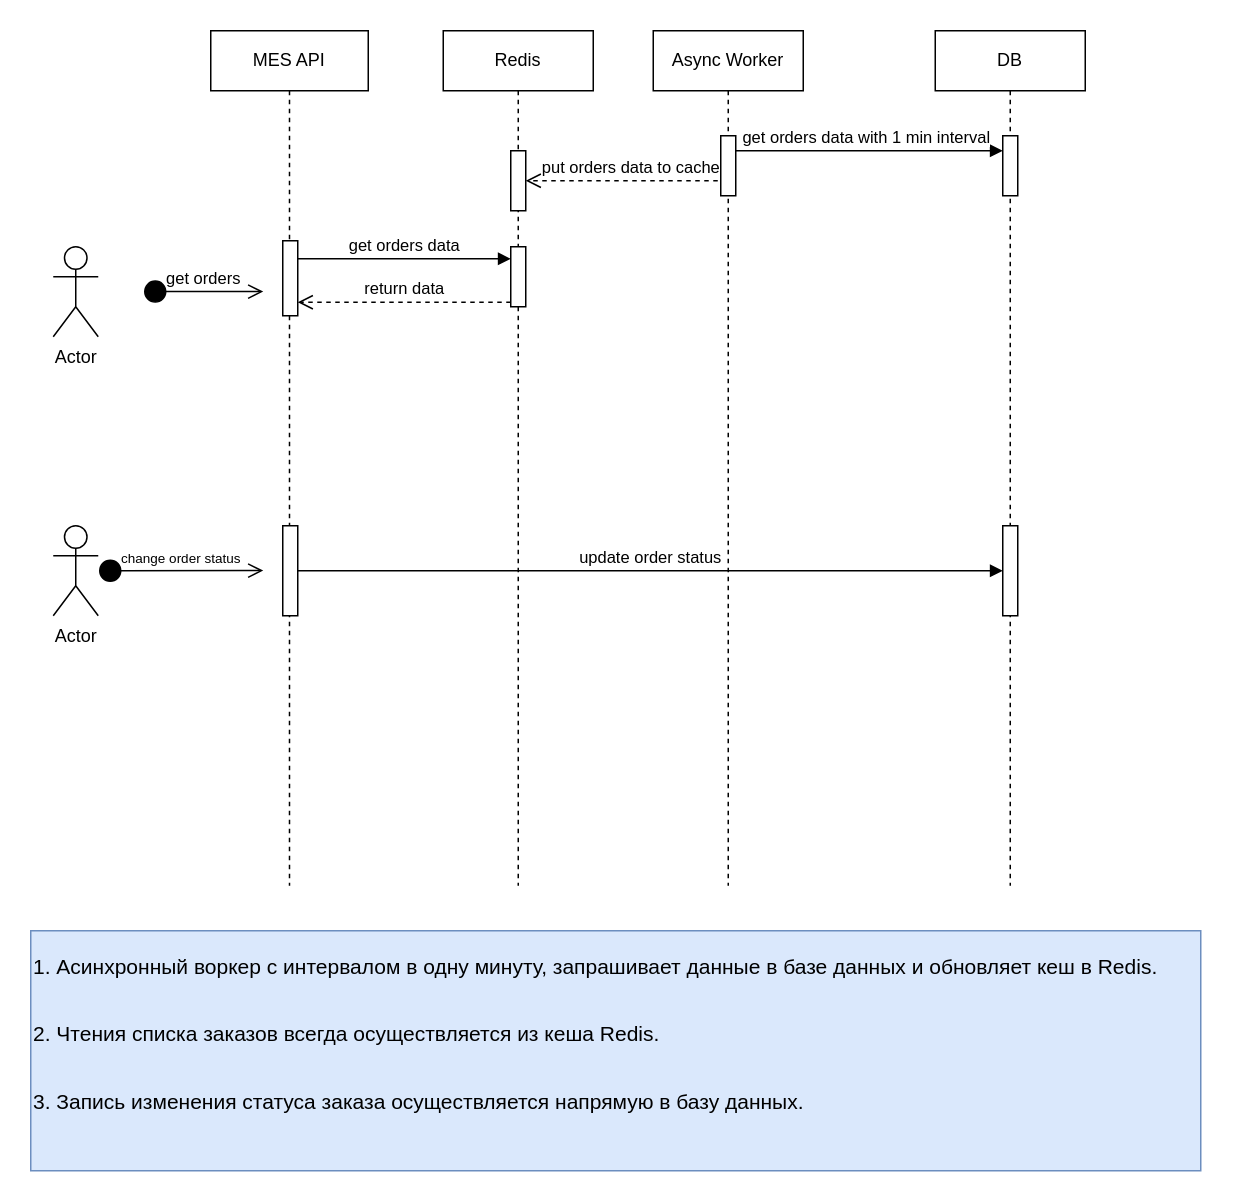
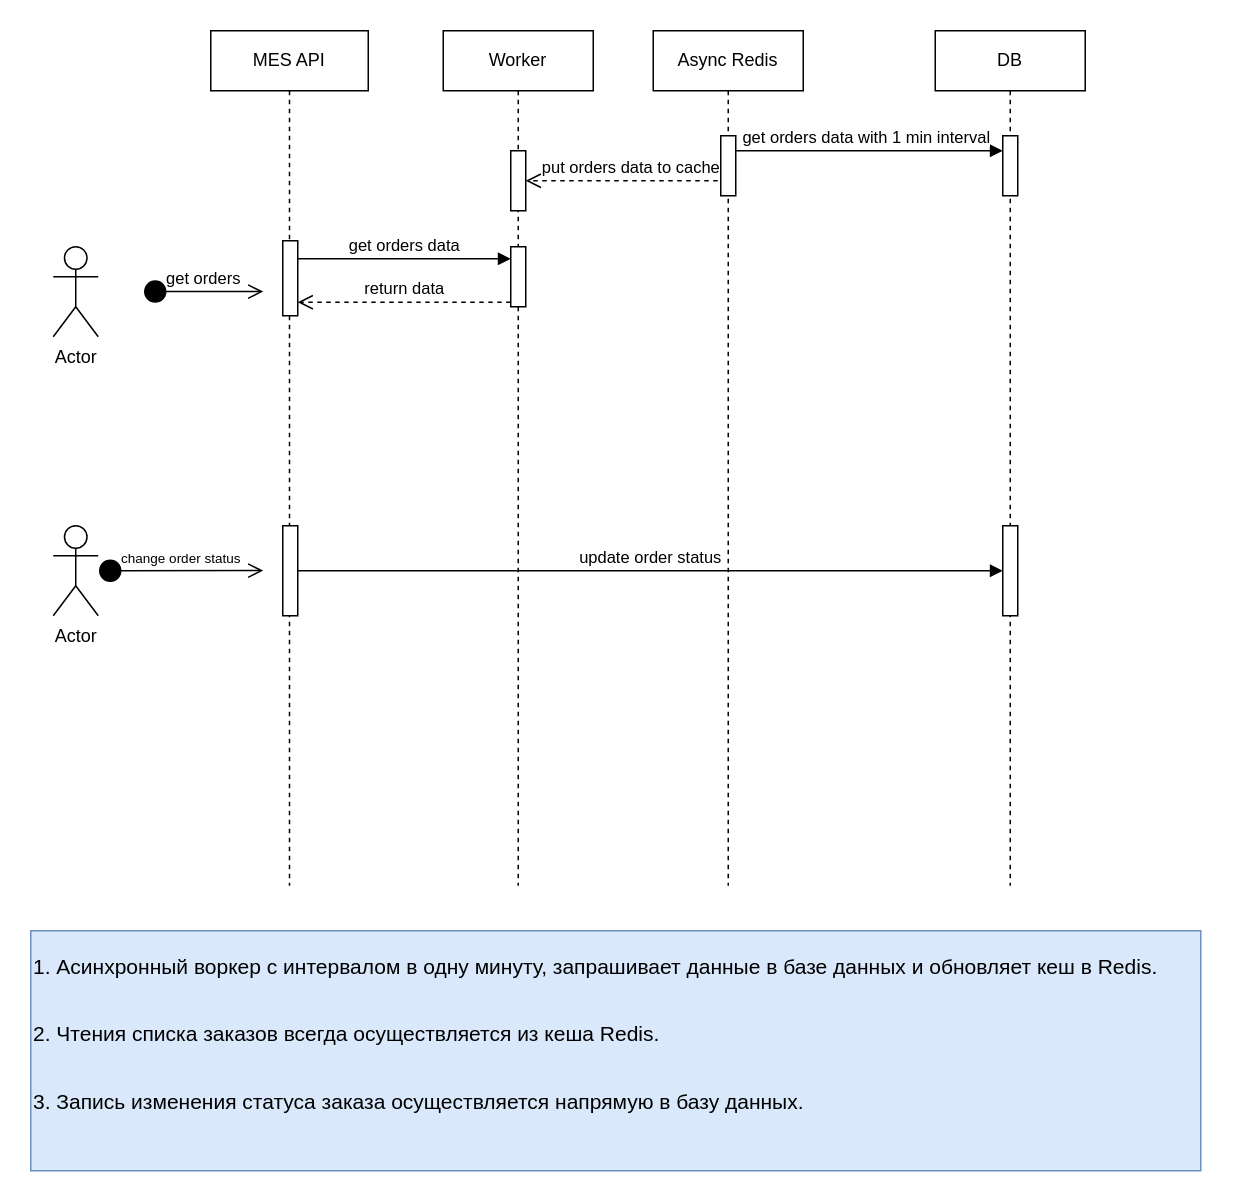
(518, 61) -> (518, 61)
(728, 61) -> (728, 61)
